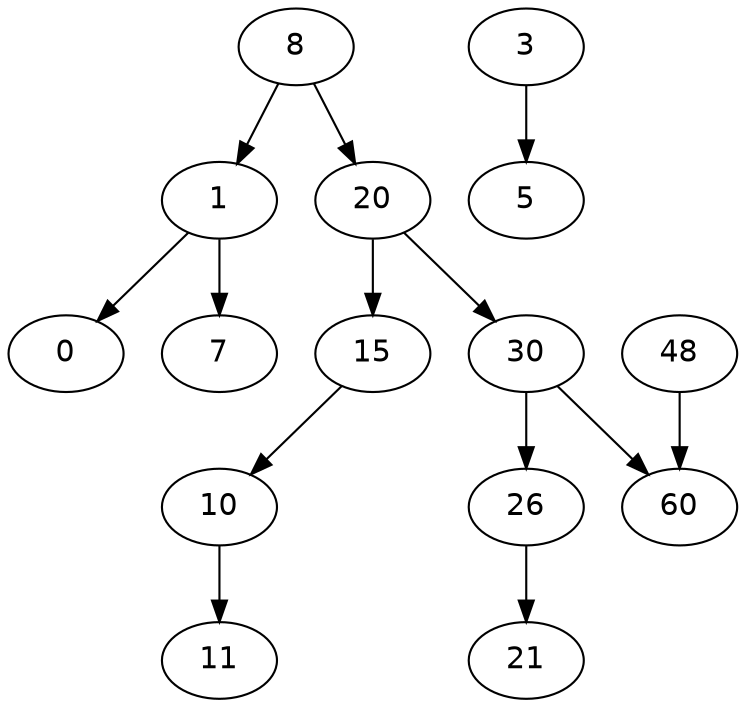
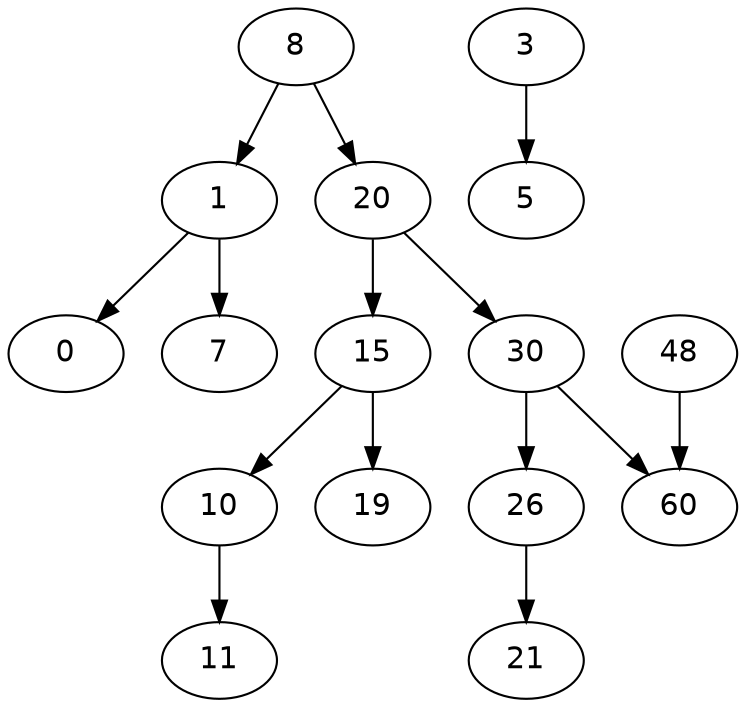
none -> (373, 507)
